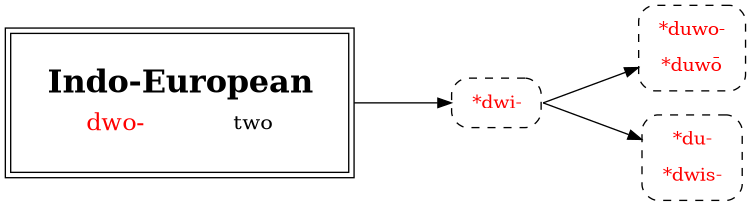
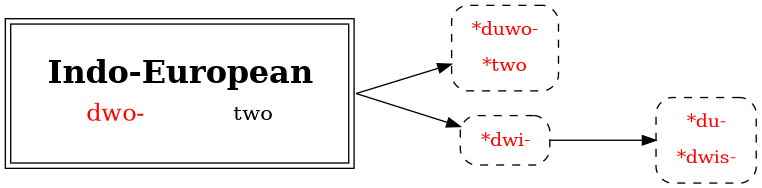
(692, 65) -> (505, 65)
(584, 88) -> (397, 81)
